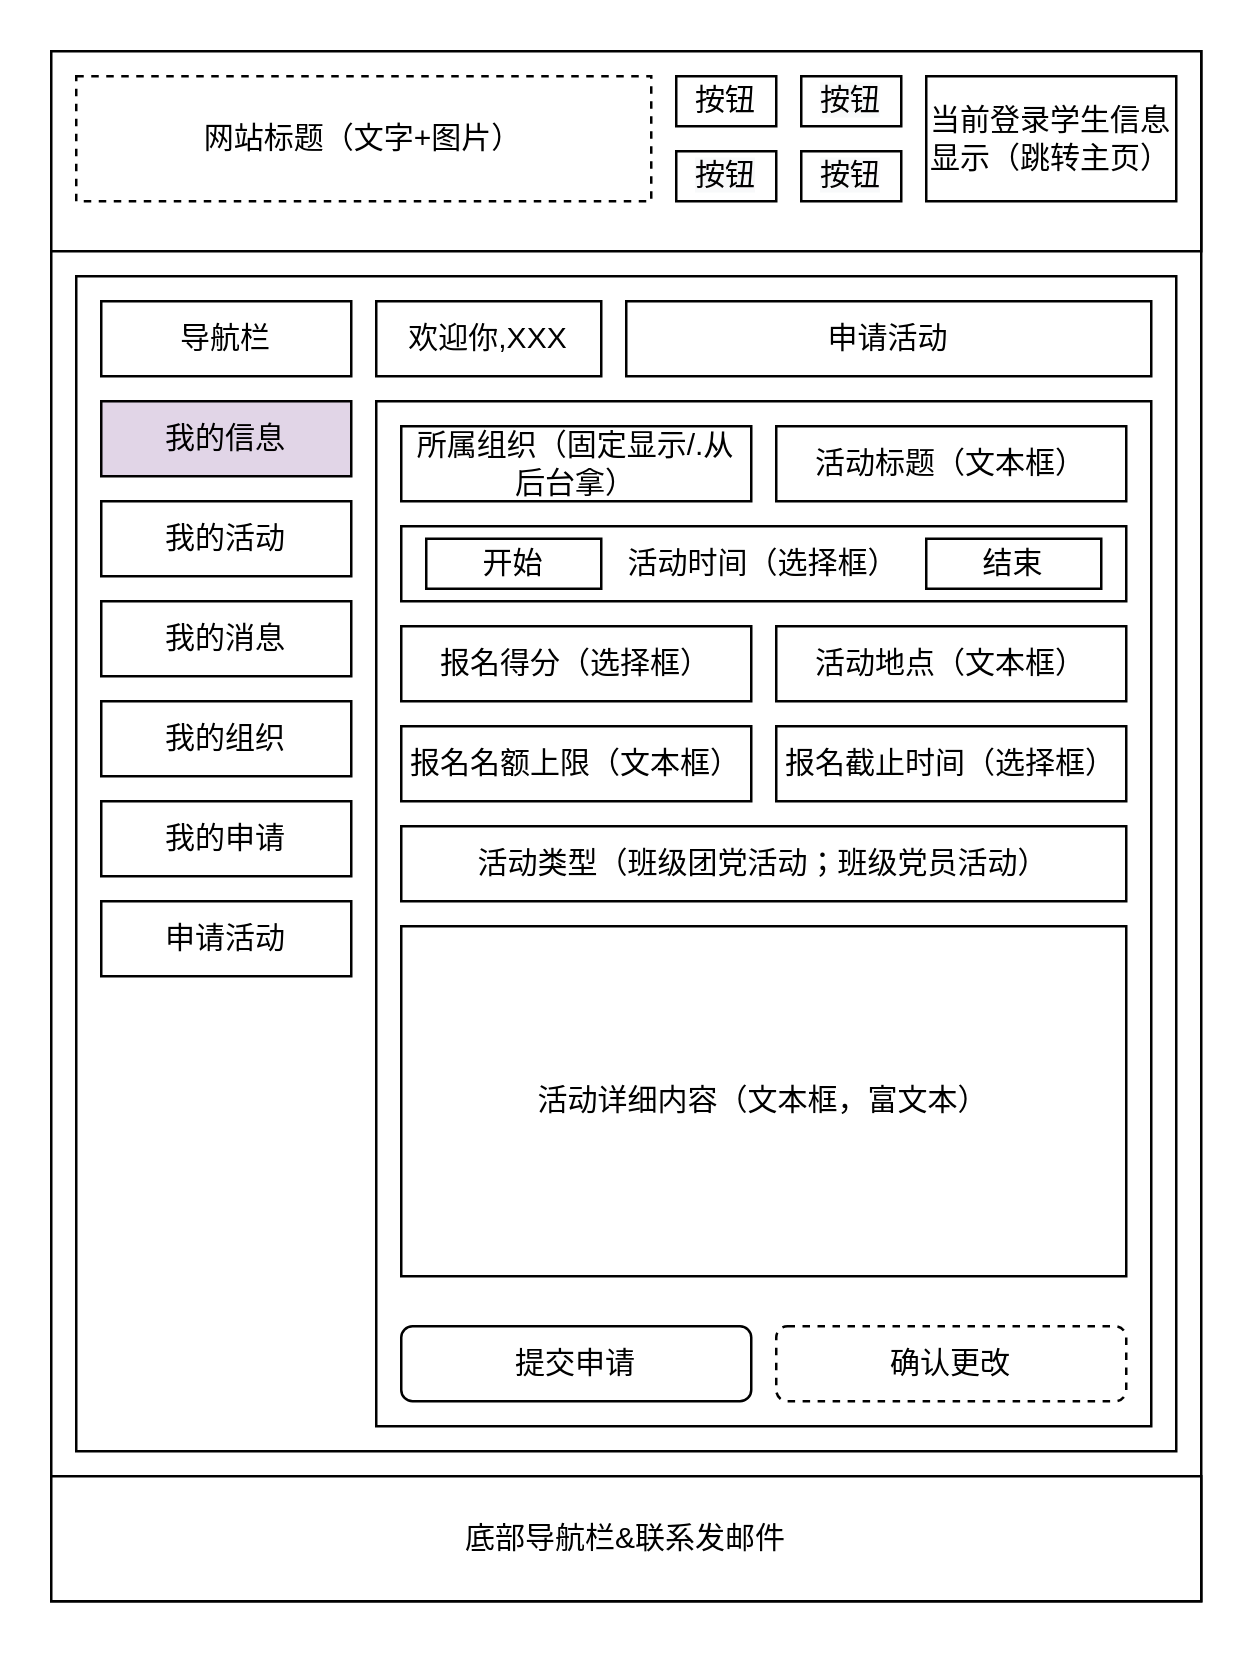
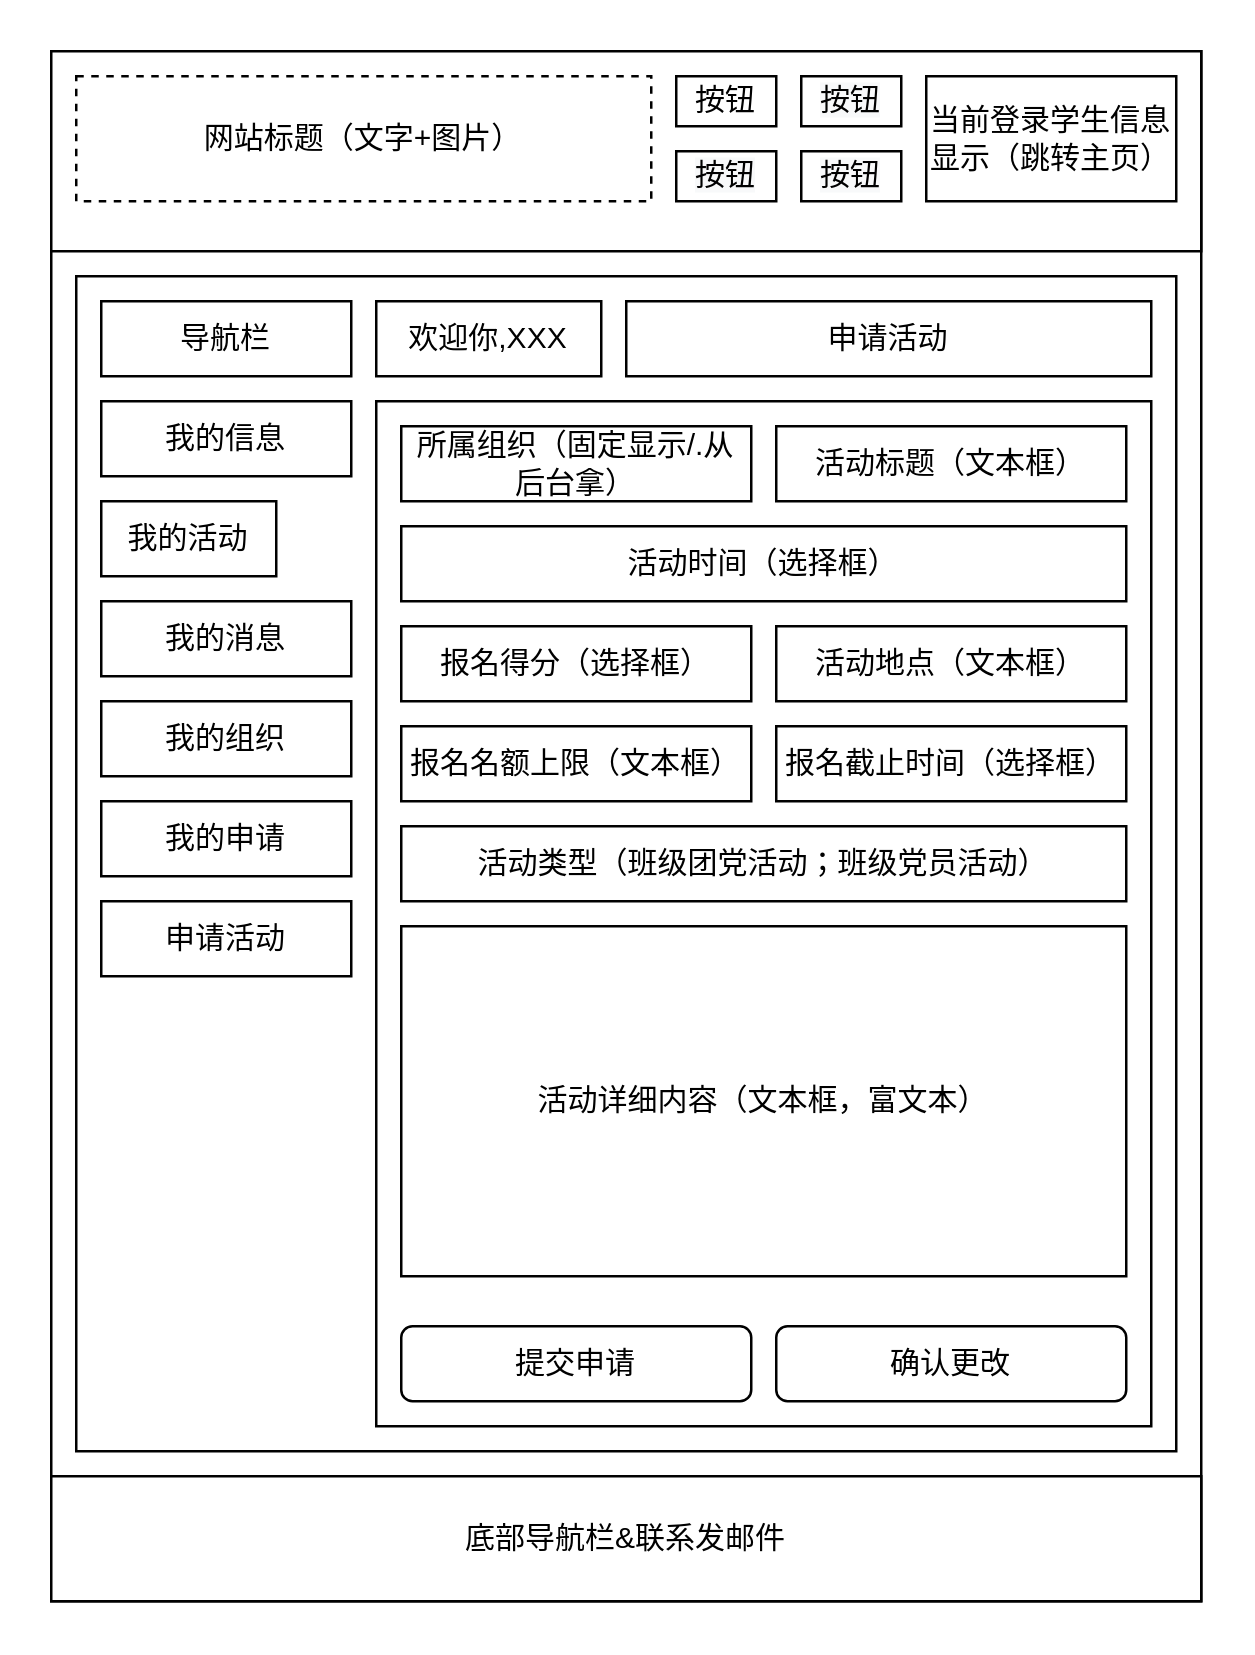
(226, 439) -> (226, 439)
(226, 539) -> (189, 539)
(514, 564) -> none
(1014, 564) -> none
(951, 1364) -> (951, 1364)
